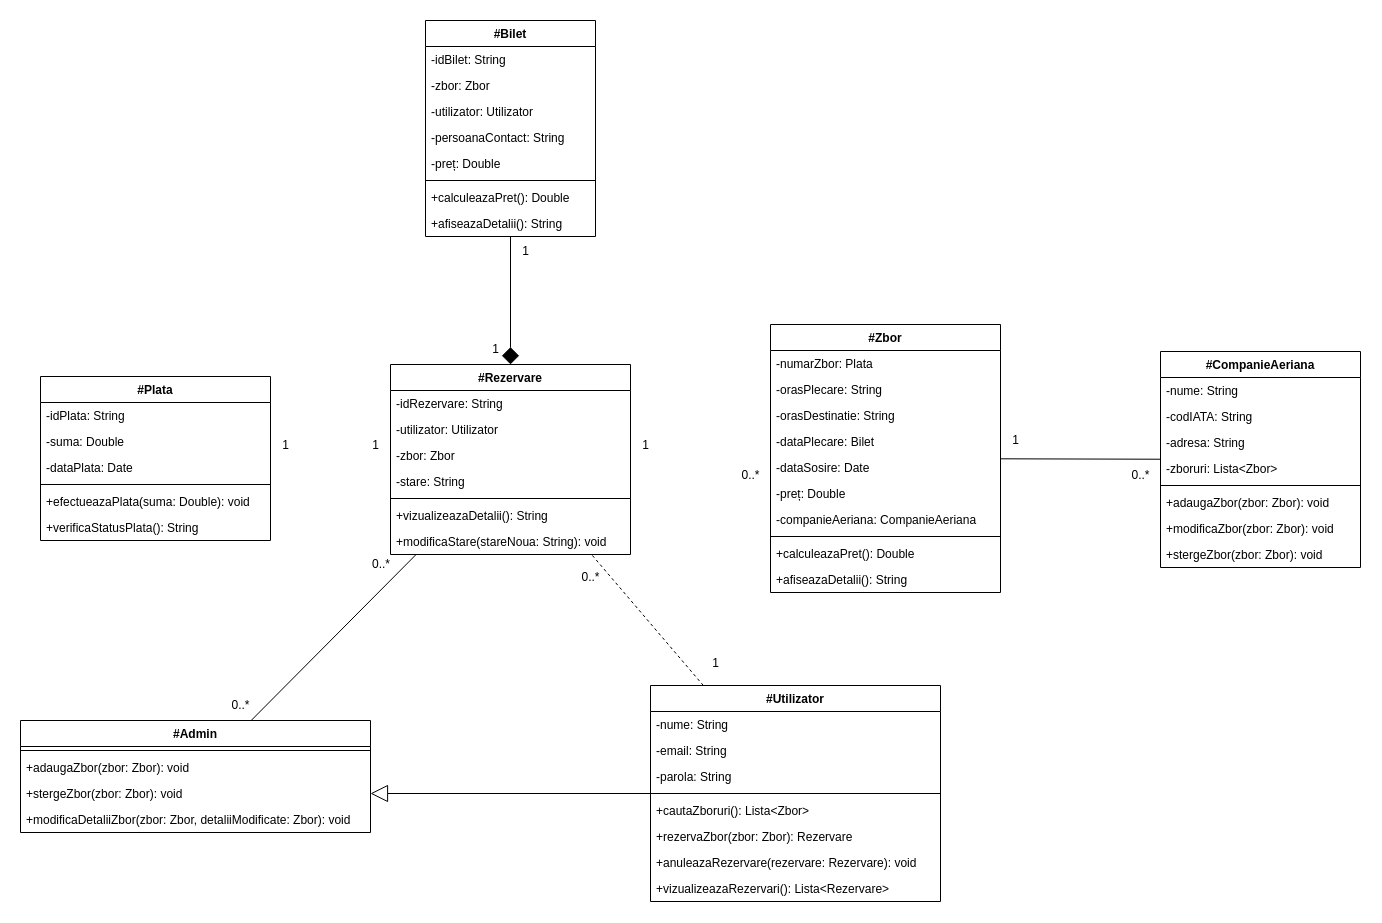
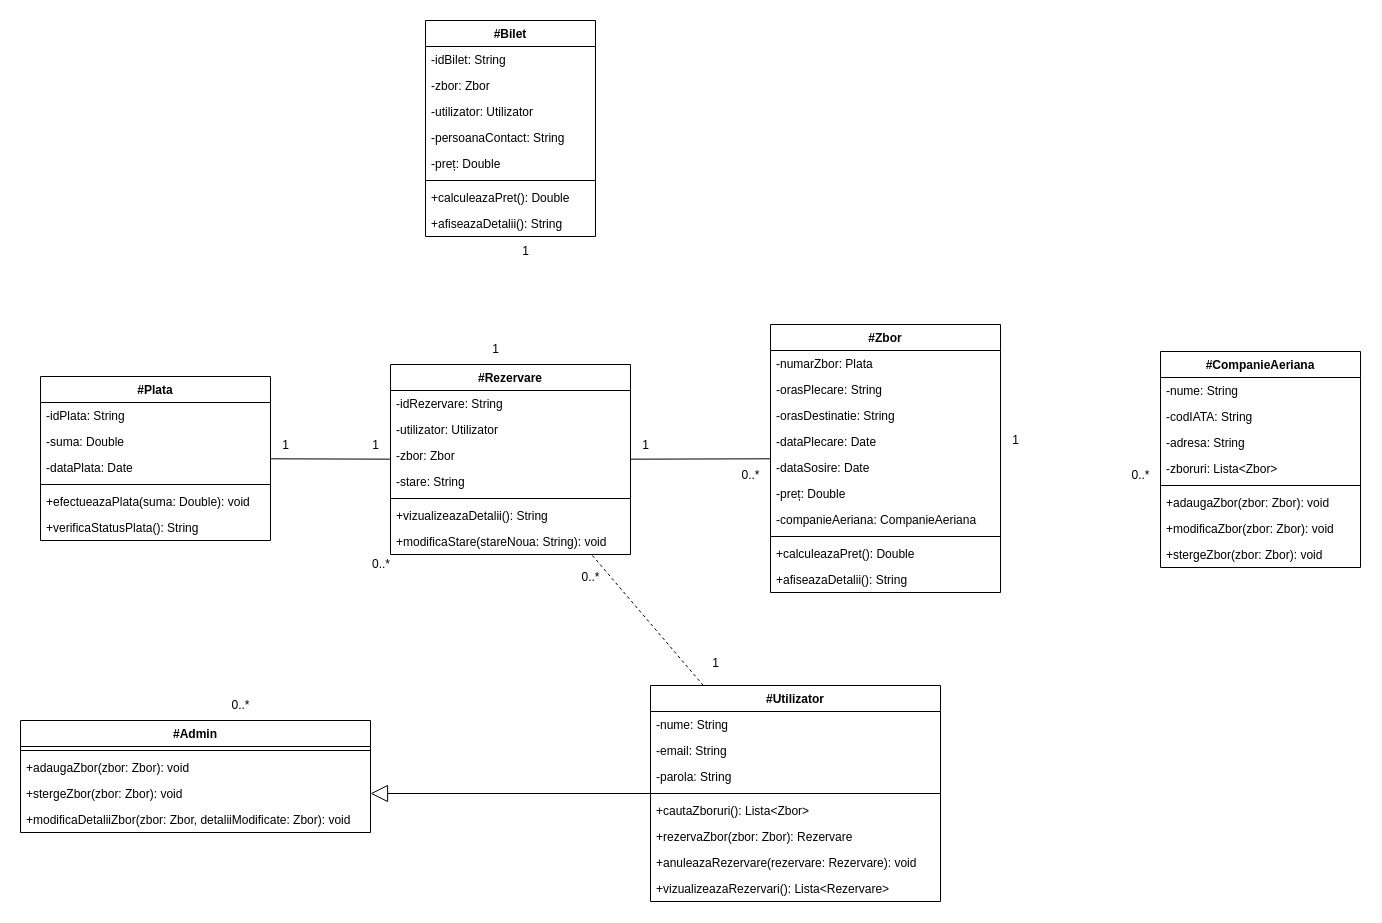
(511, 293) -> none
(832, 442) -> (832, 442)
none -> (331, 459)
none -> (700, 459)
(1080, 459) -> none
(333, 638) -> none
